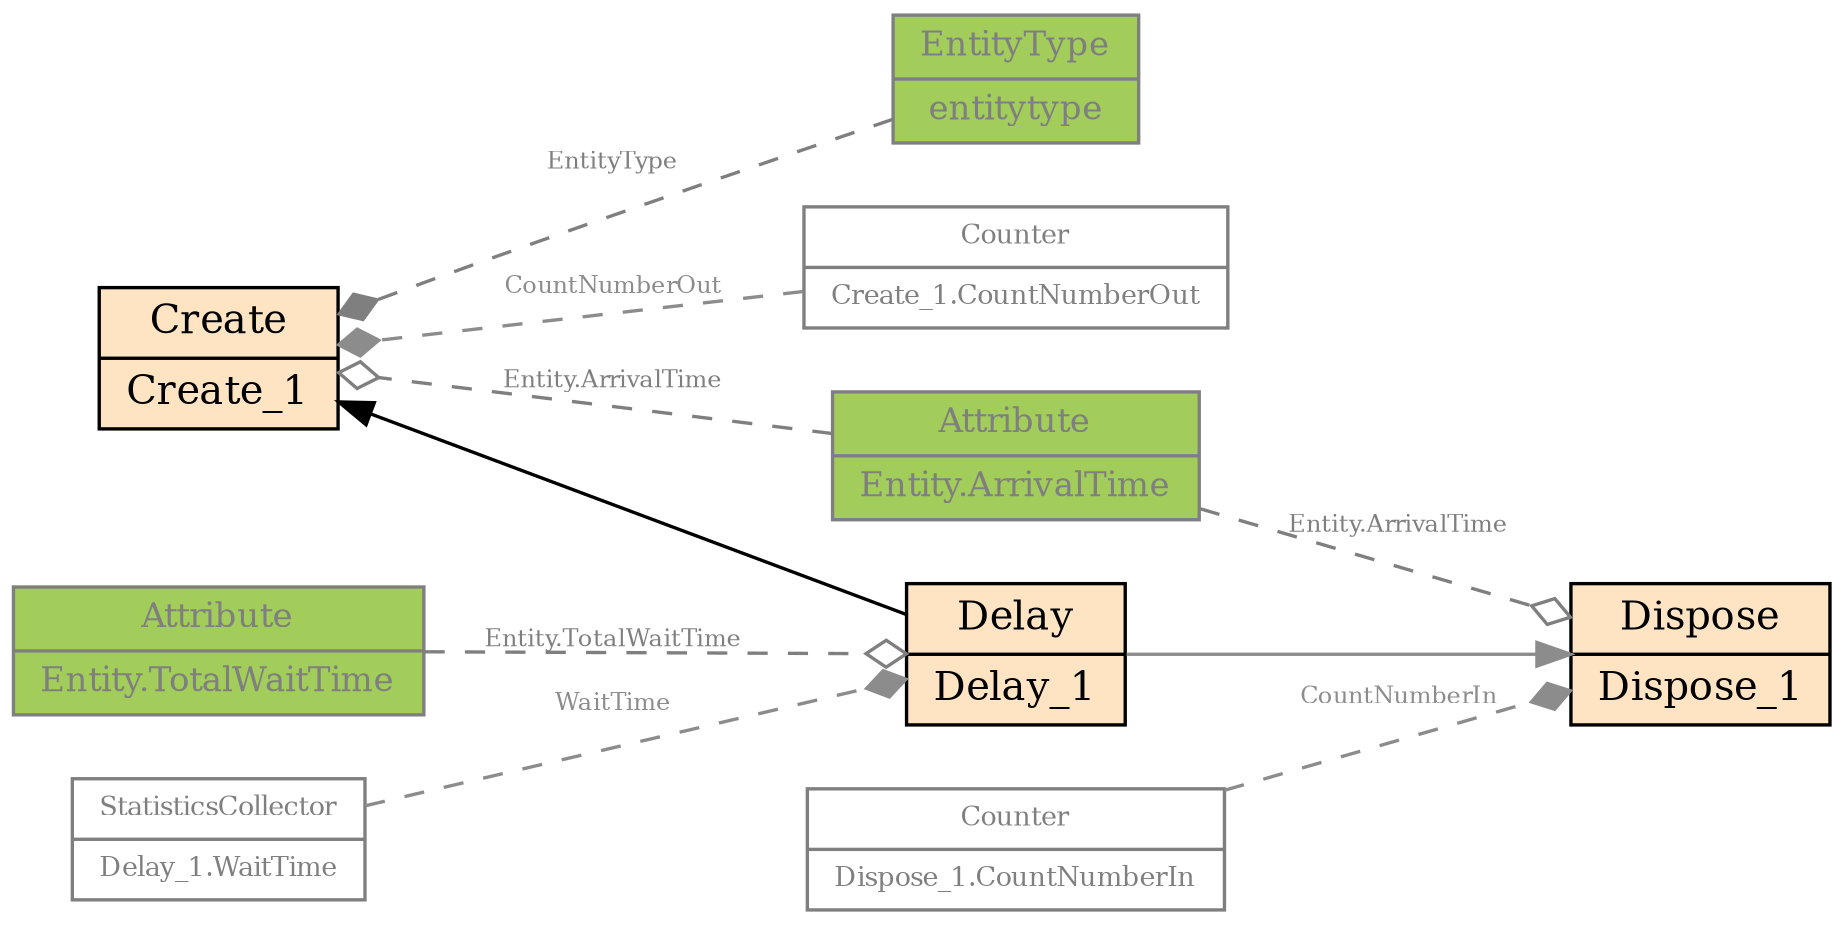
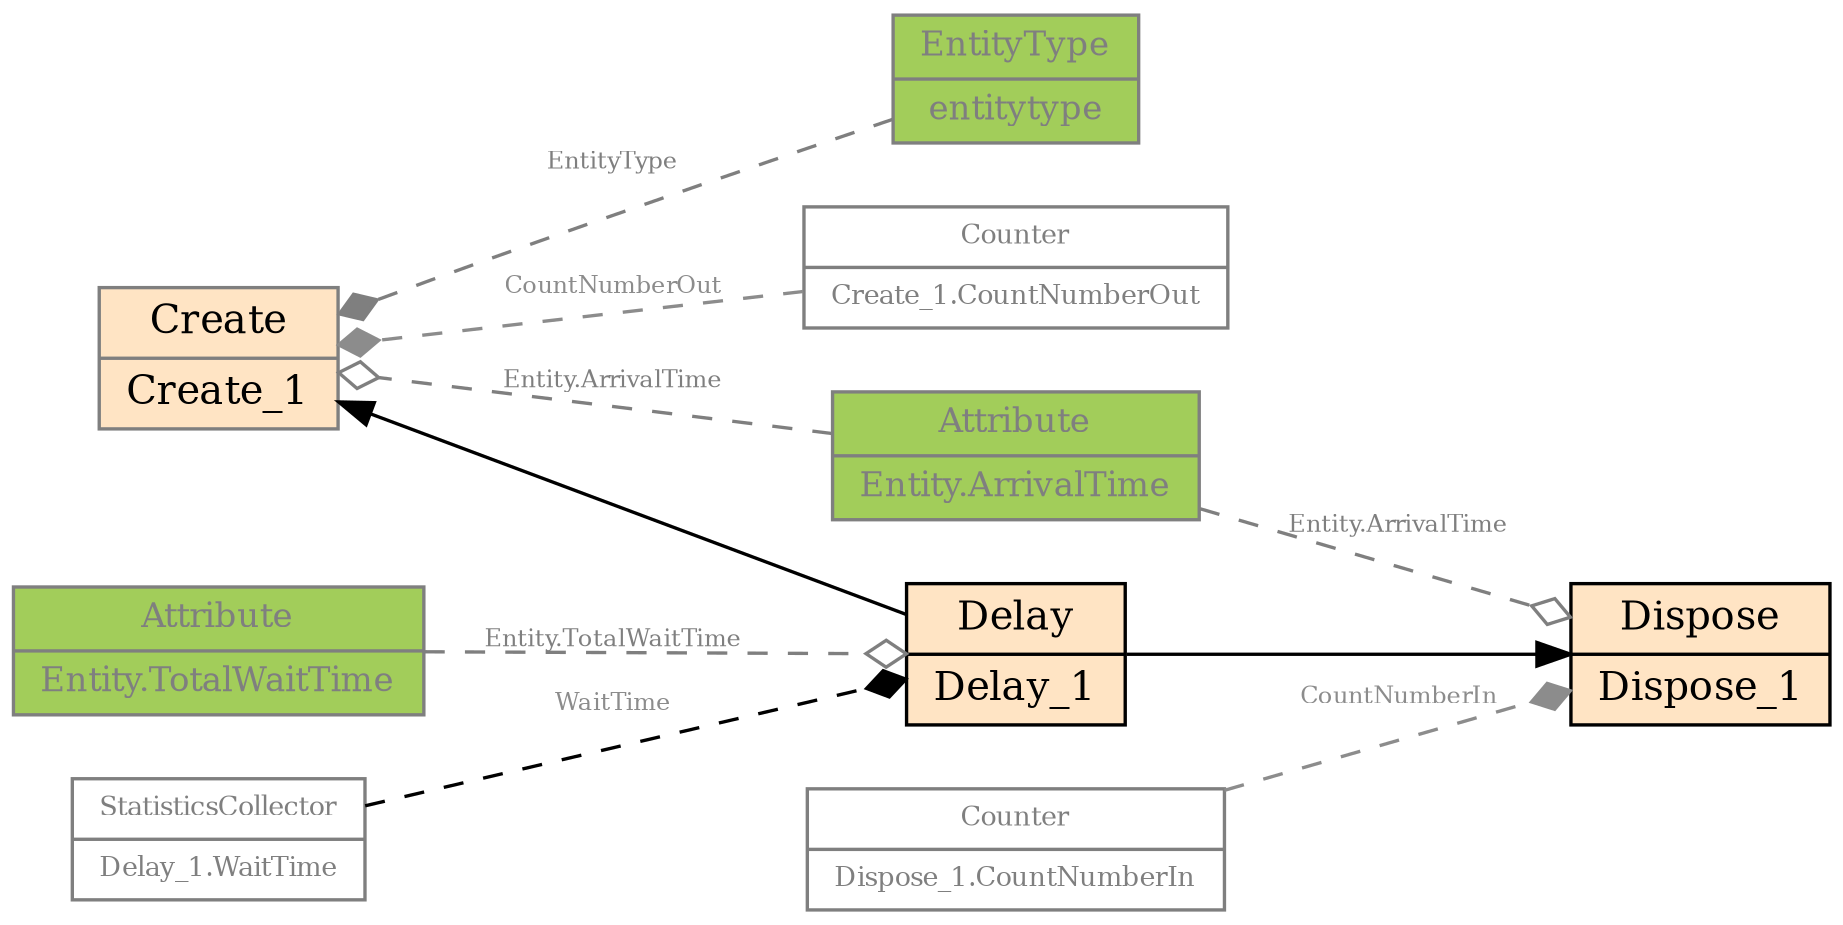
(219, 358) -> (219, 358)
(1331, 654) -> (1331, 654)
(616, 747) -> (616, 747)
